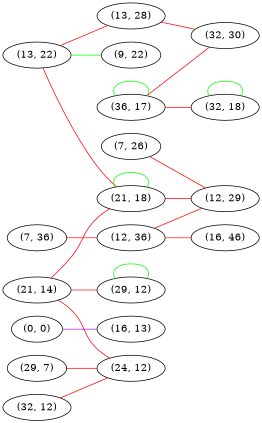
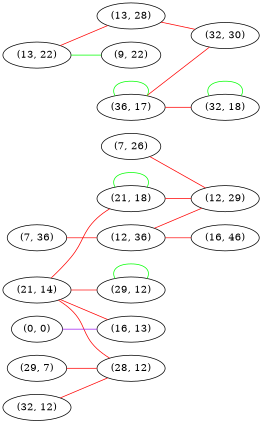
(74, 131) -> none
none -> (84, 310)
(131, 368) -> (131, 368)
